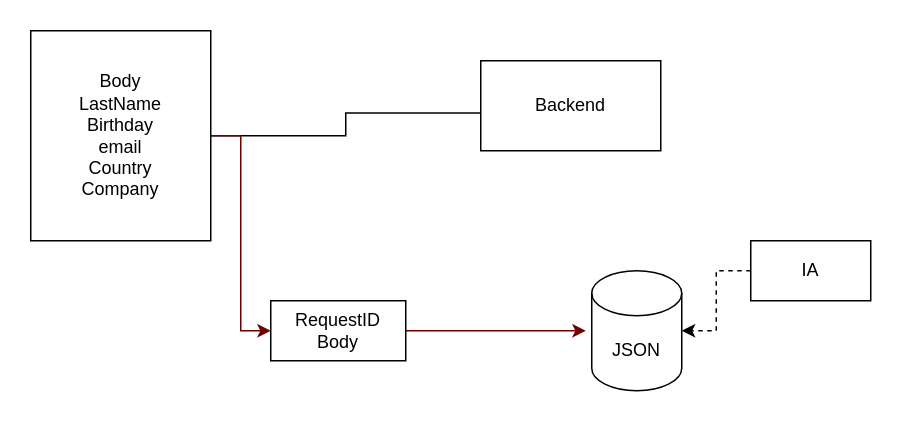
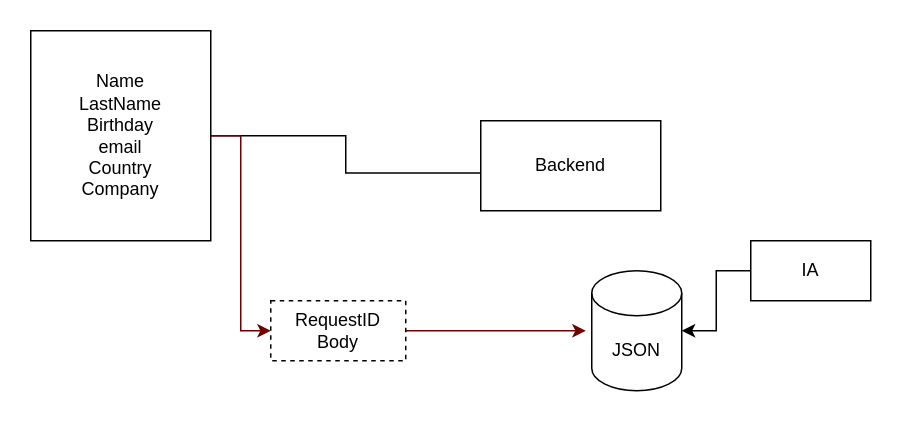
(571, 106) -> (571, 166)
(121, 136) -> (121, 136)
(716, 297) -> (716, 297)
(338, 331) -> (338, 331)
